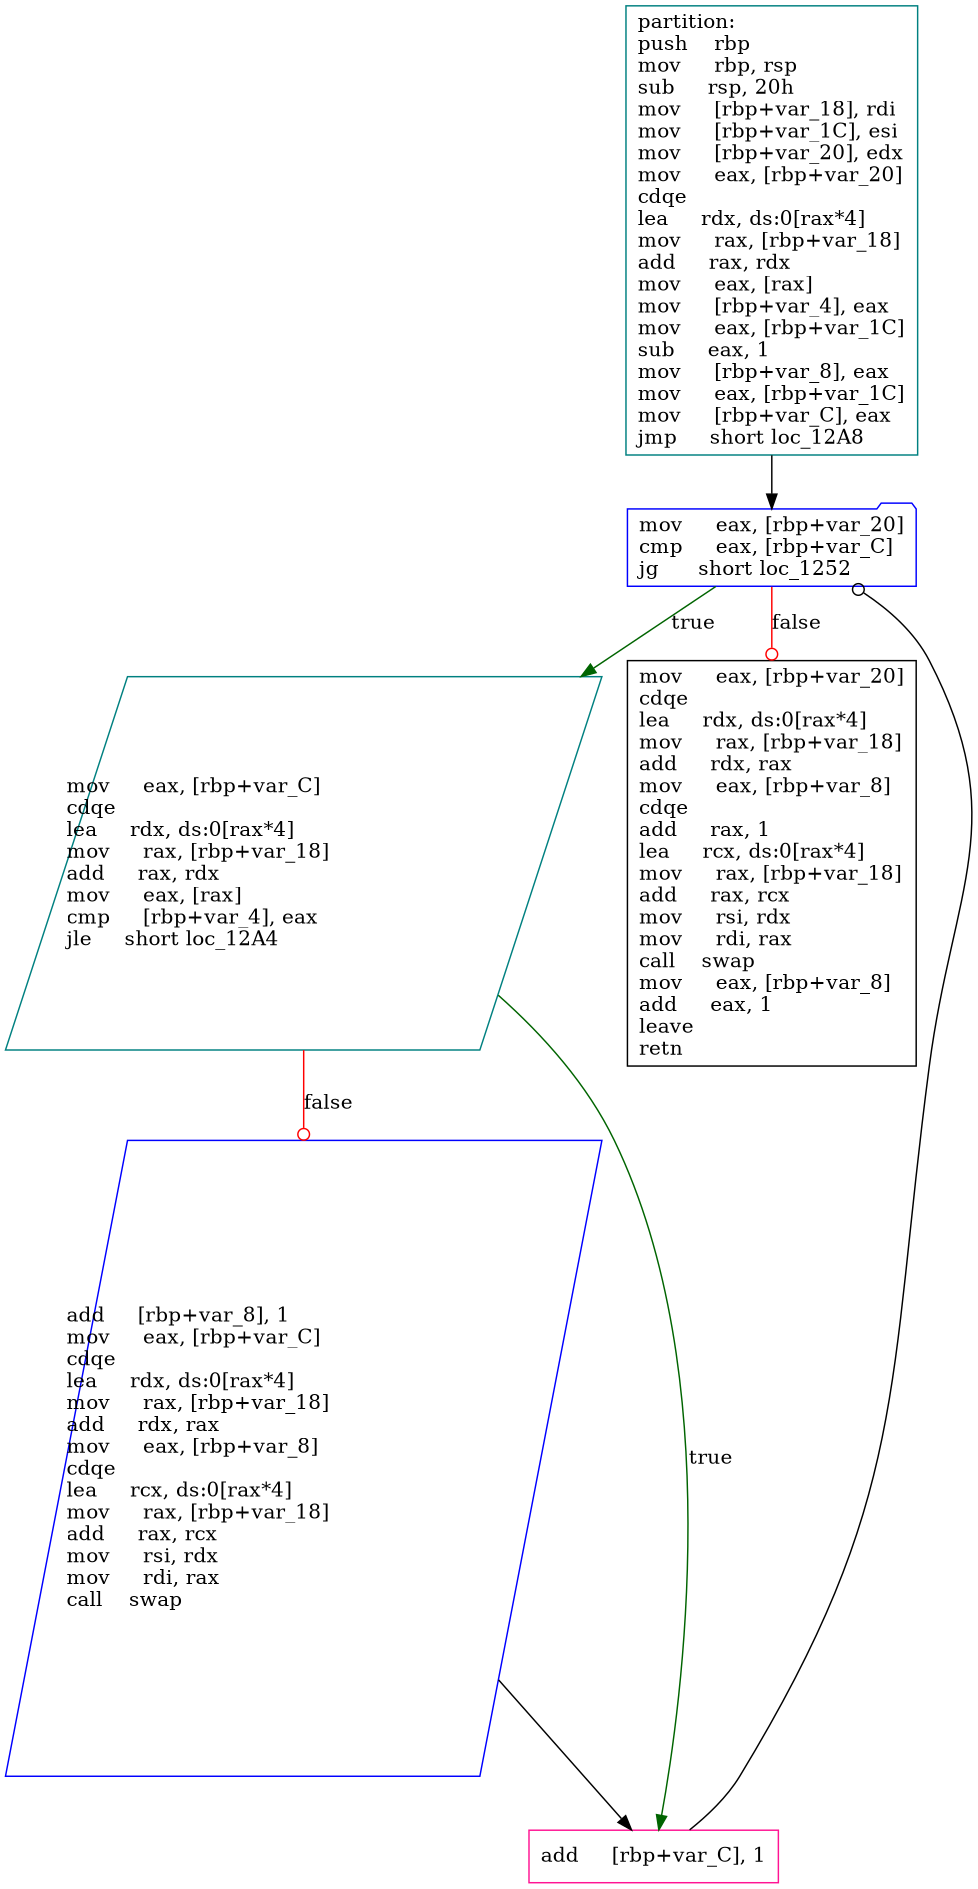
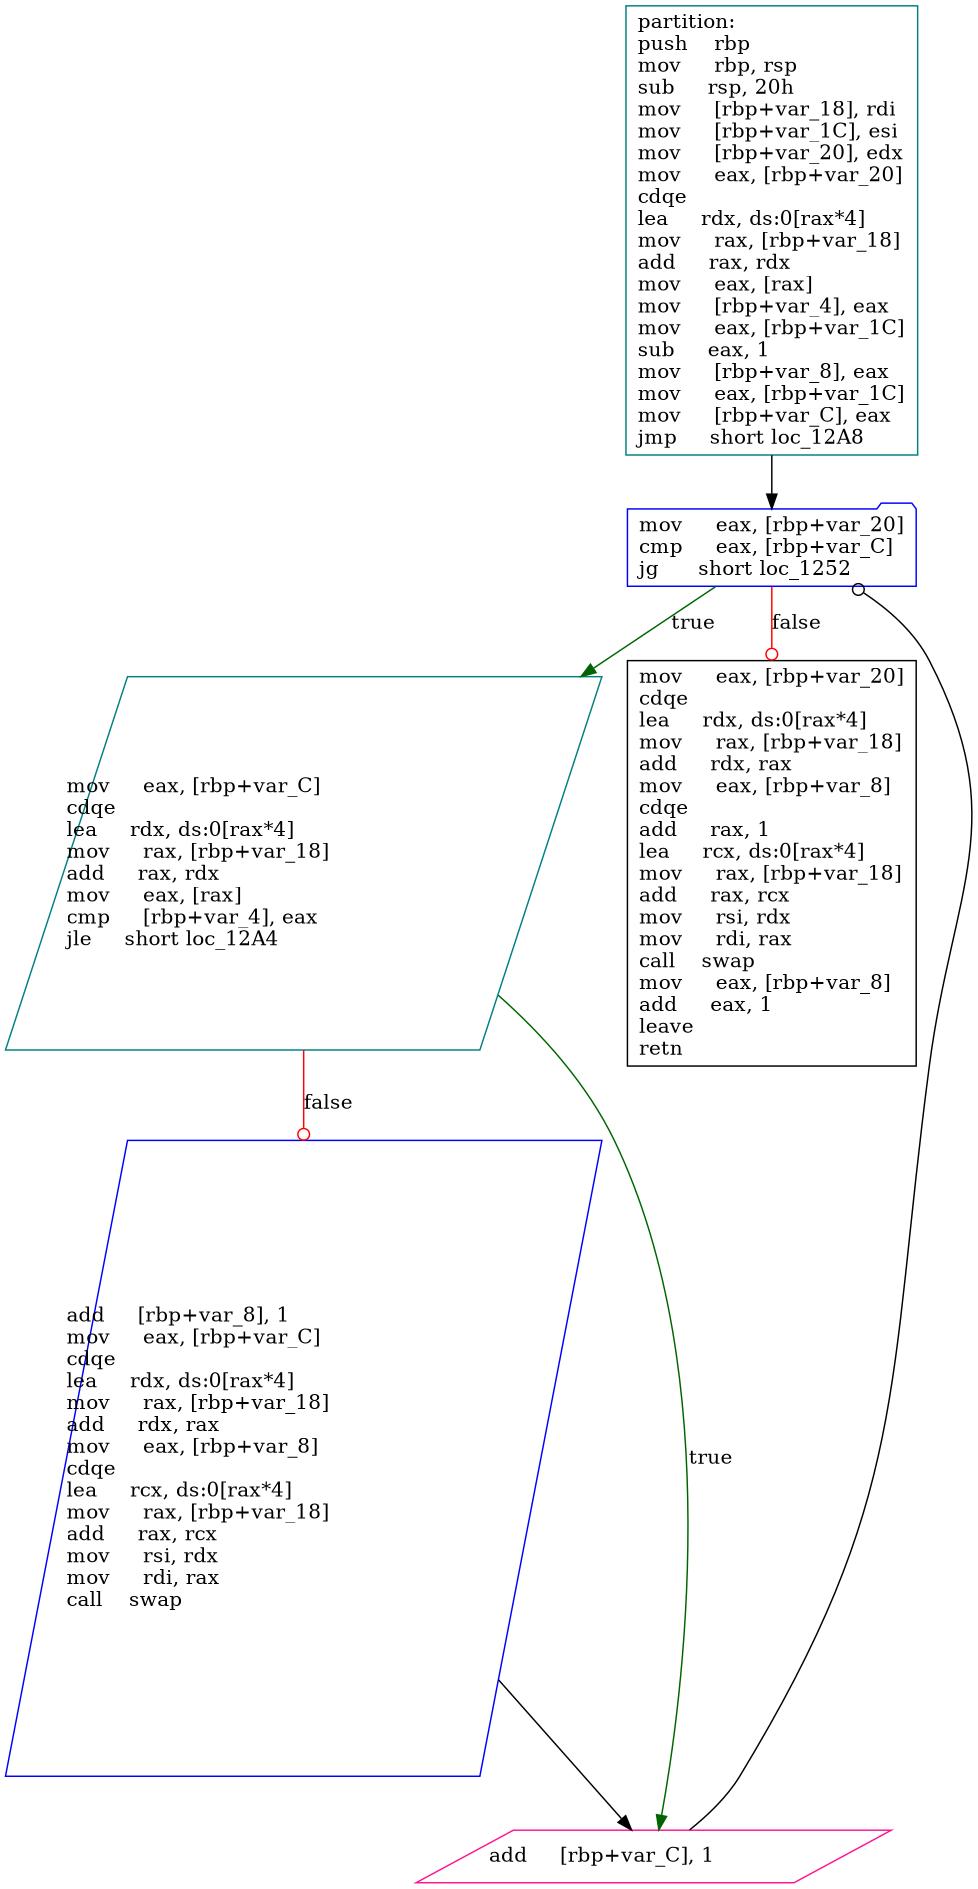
(654, 1856) -> (654, 1856)
